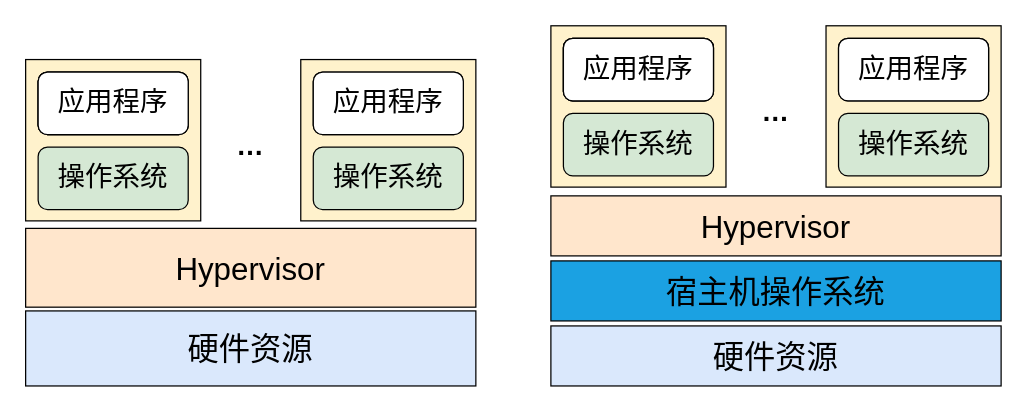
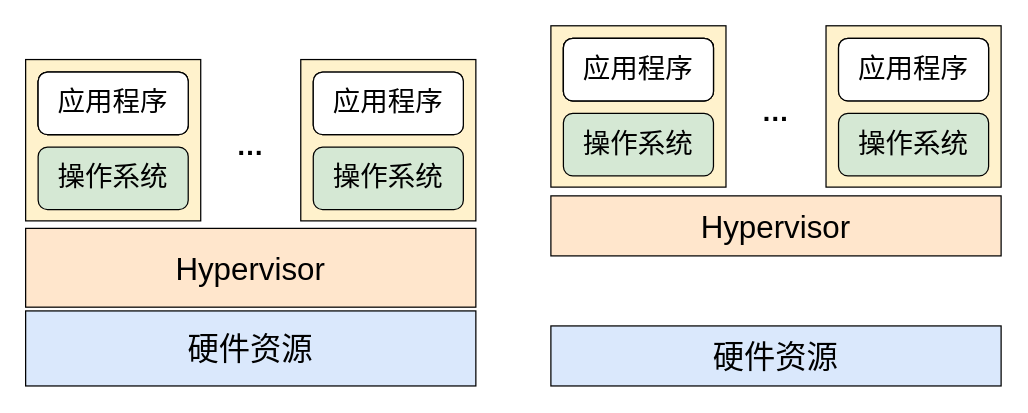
(776, 291) -> none
